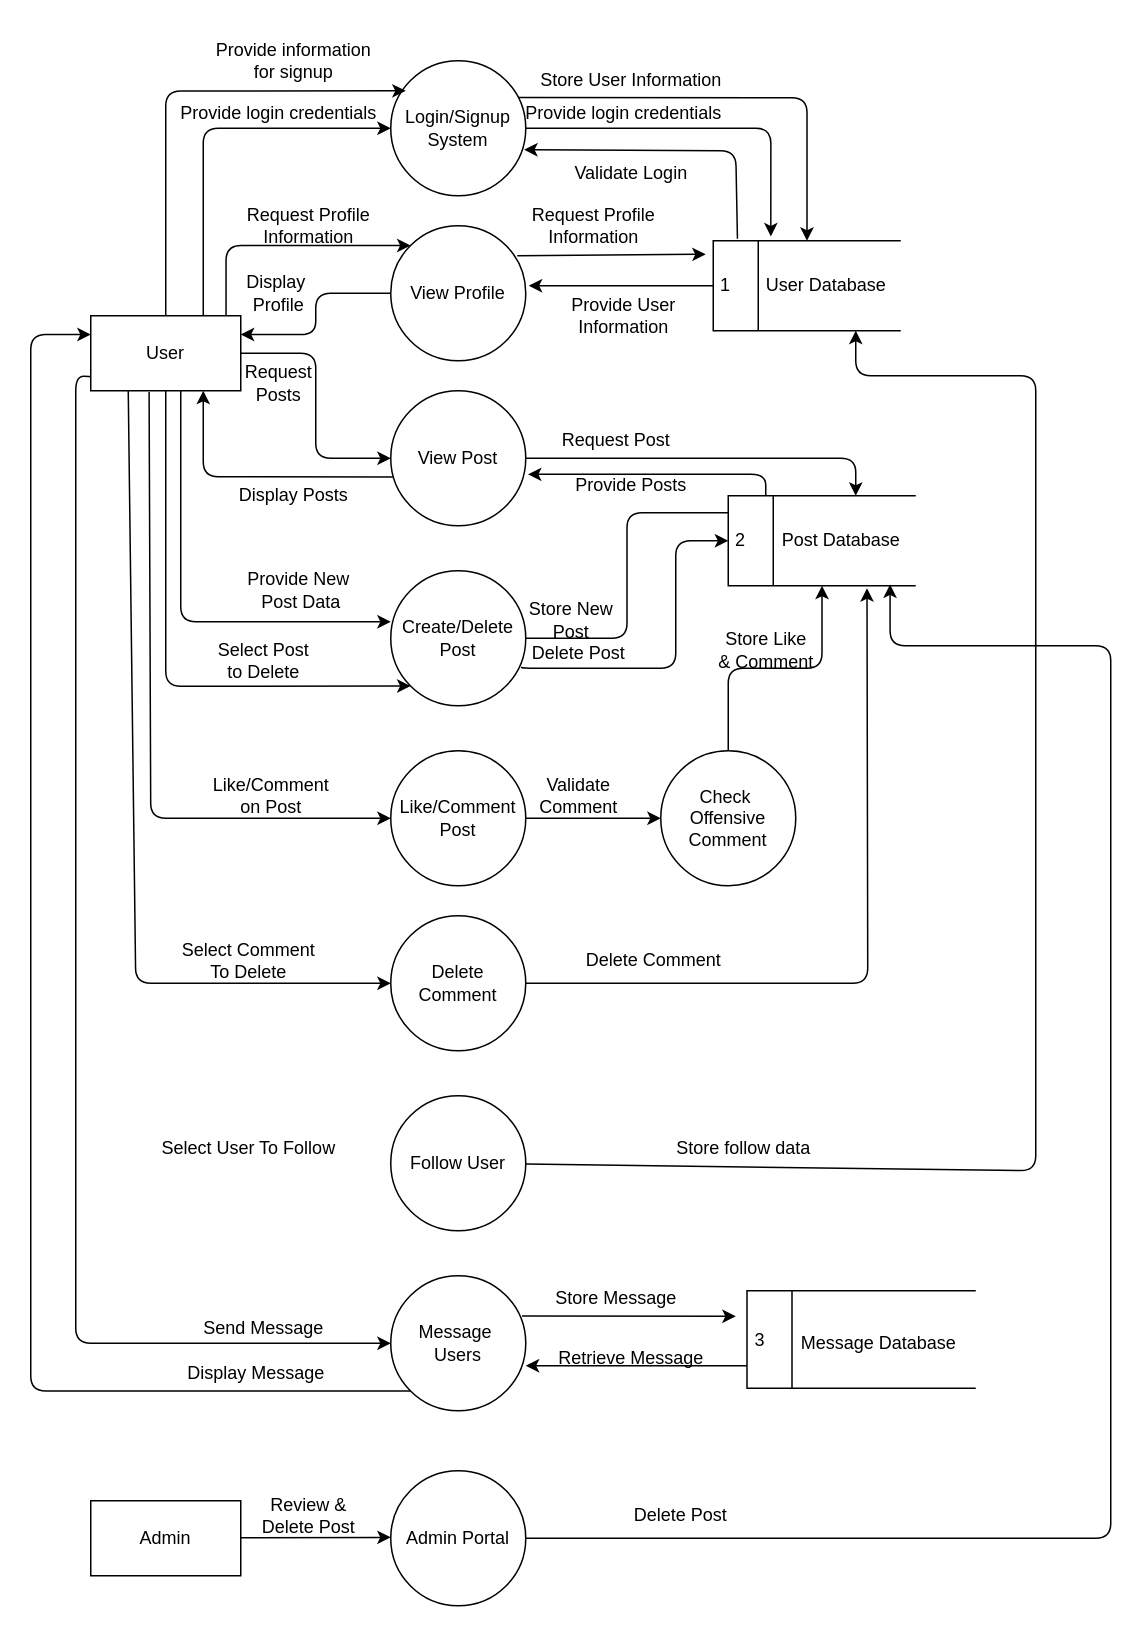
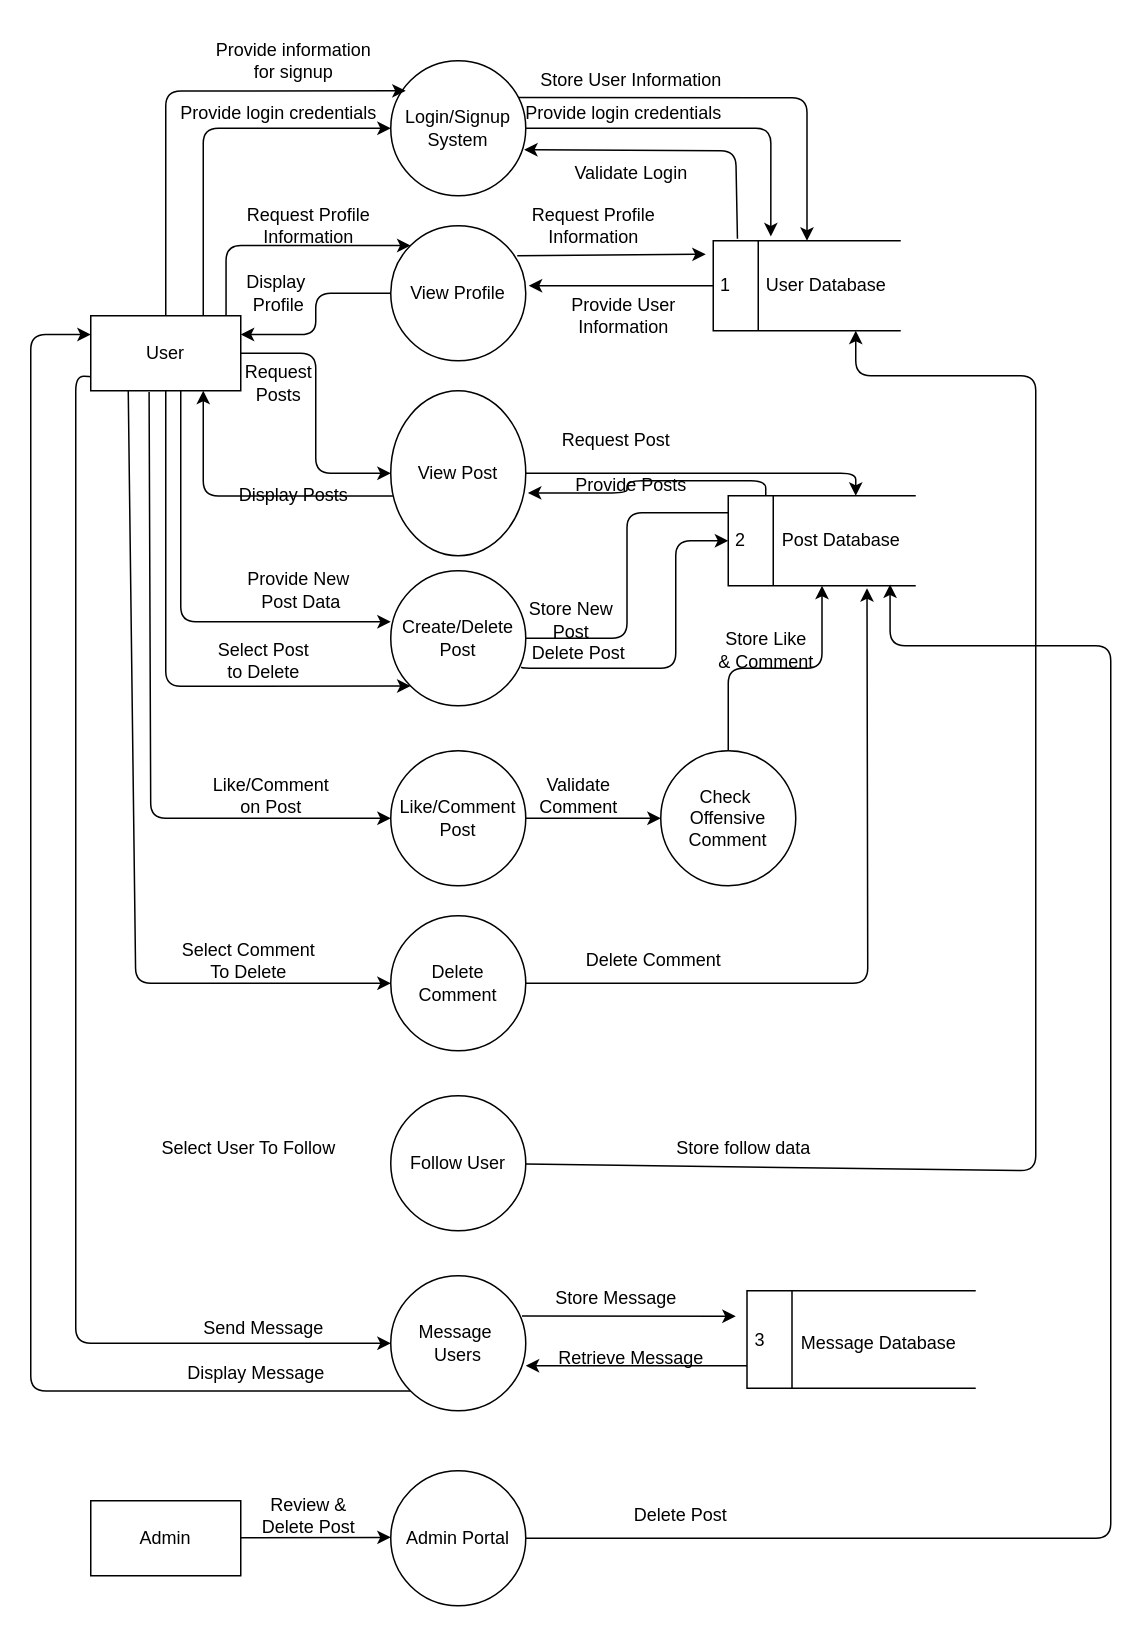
(458, 458) -> (458, 473)
